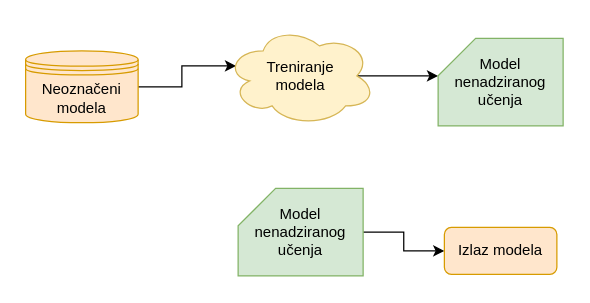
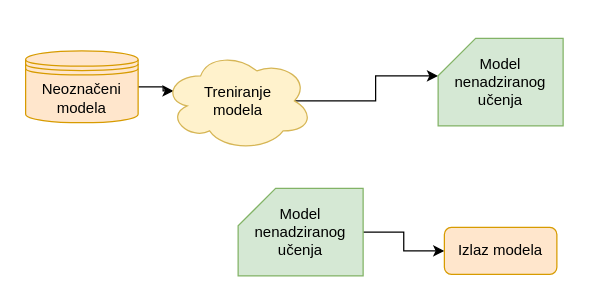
(301, 76) -> (238, 101)
